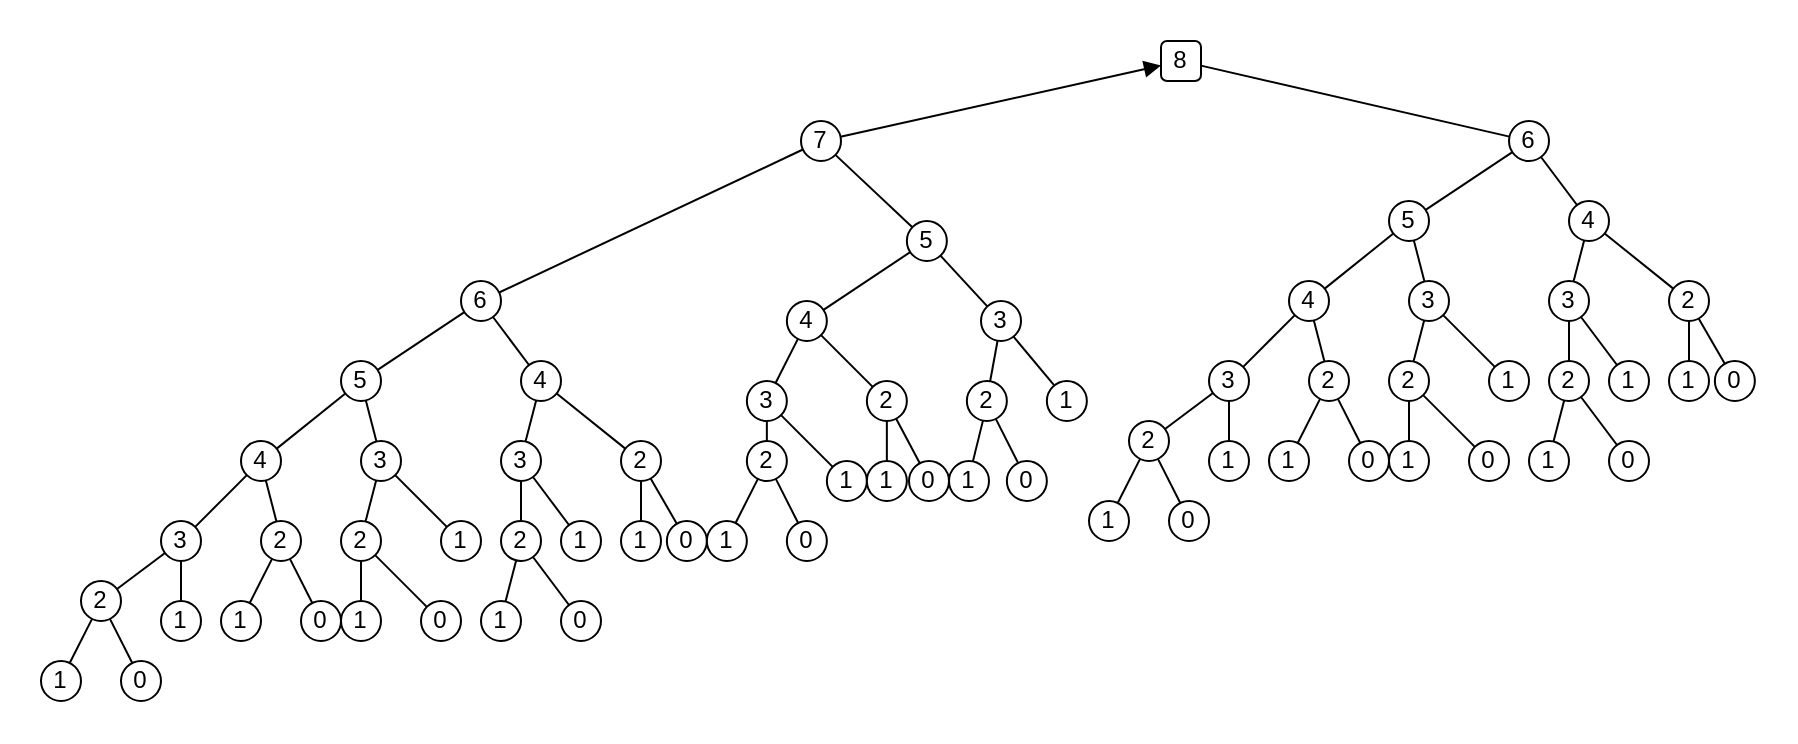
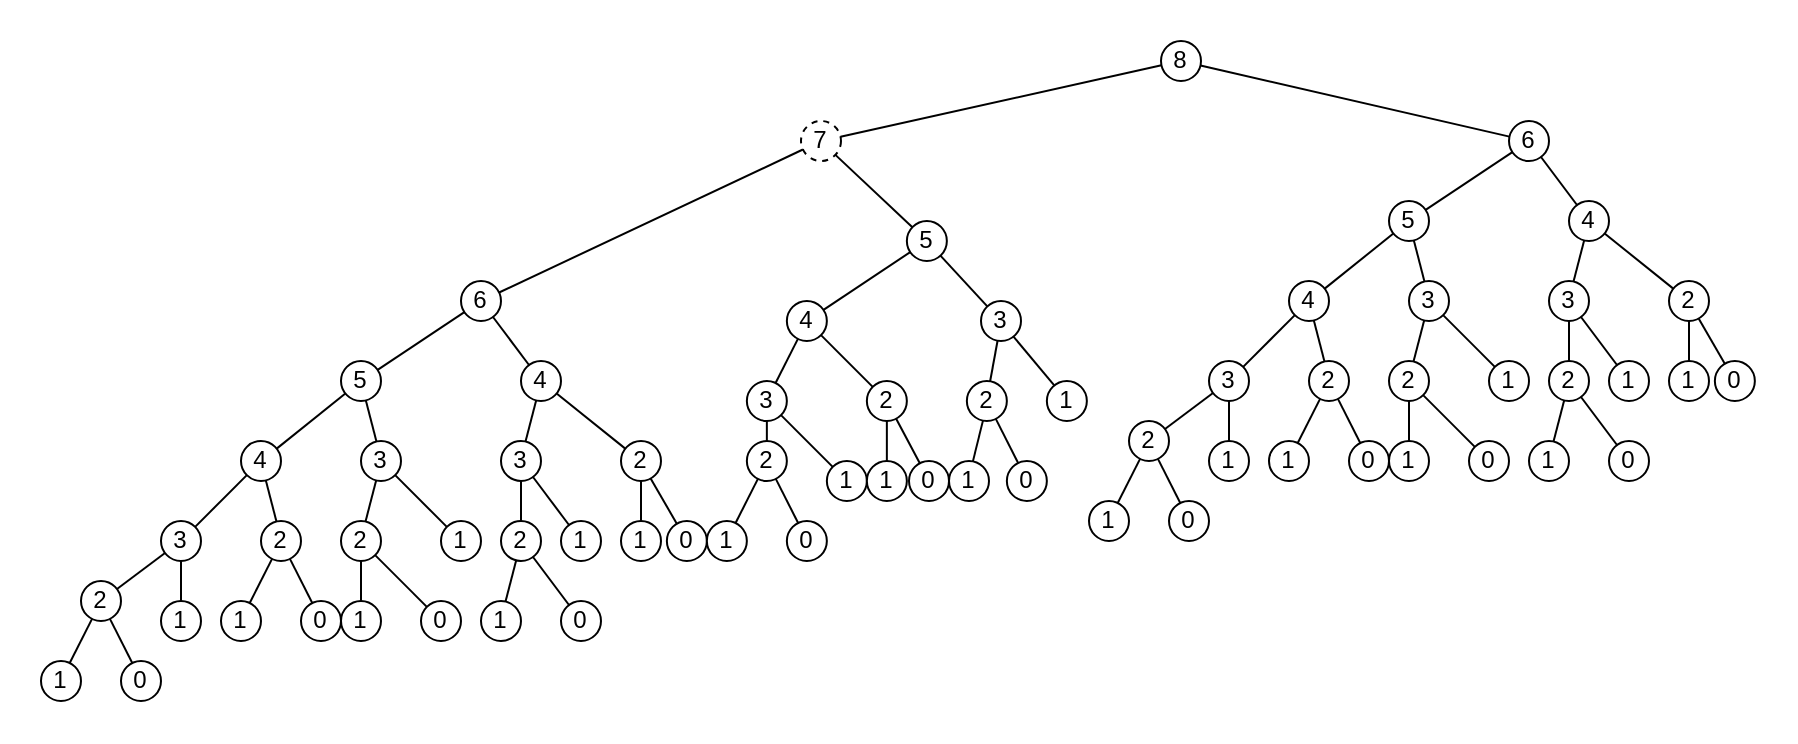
(1181, 61) -> (1181, 61)
(1143, 69) -> (1152, 68)
(821, 141) -> (821, 141)
